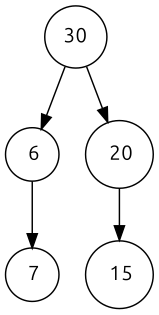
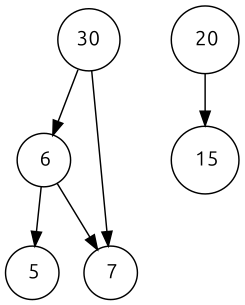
(94, 87) -> (99, 151)
none -> (32, 273)
